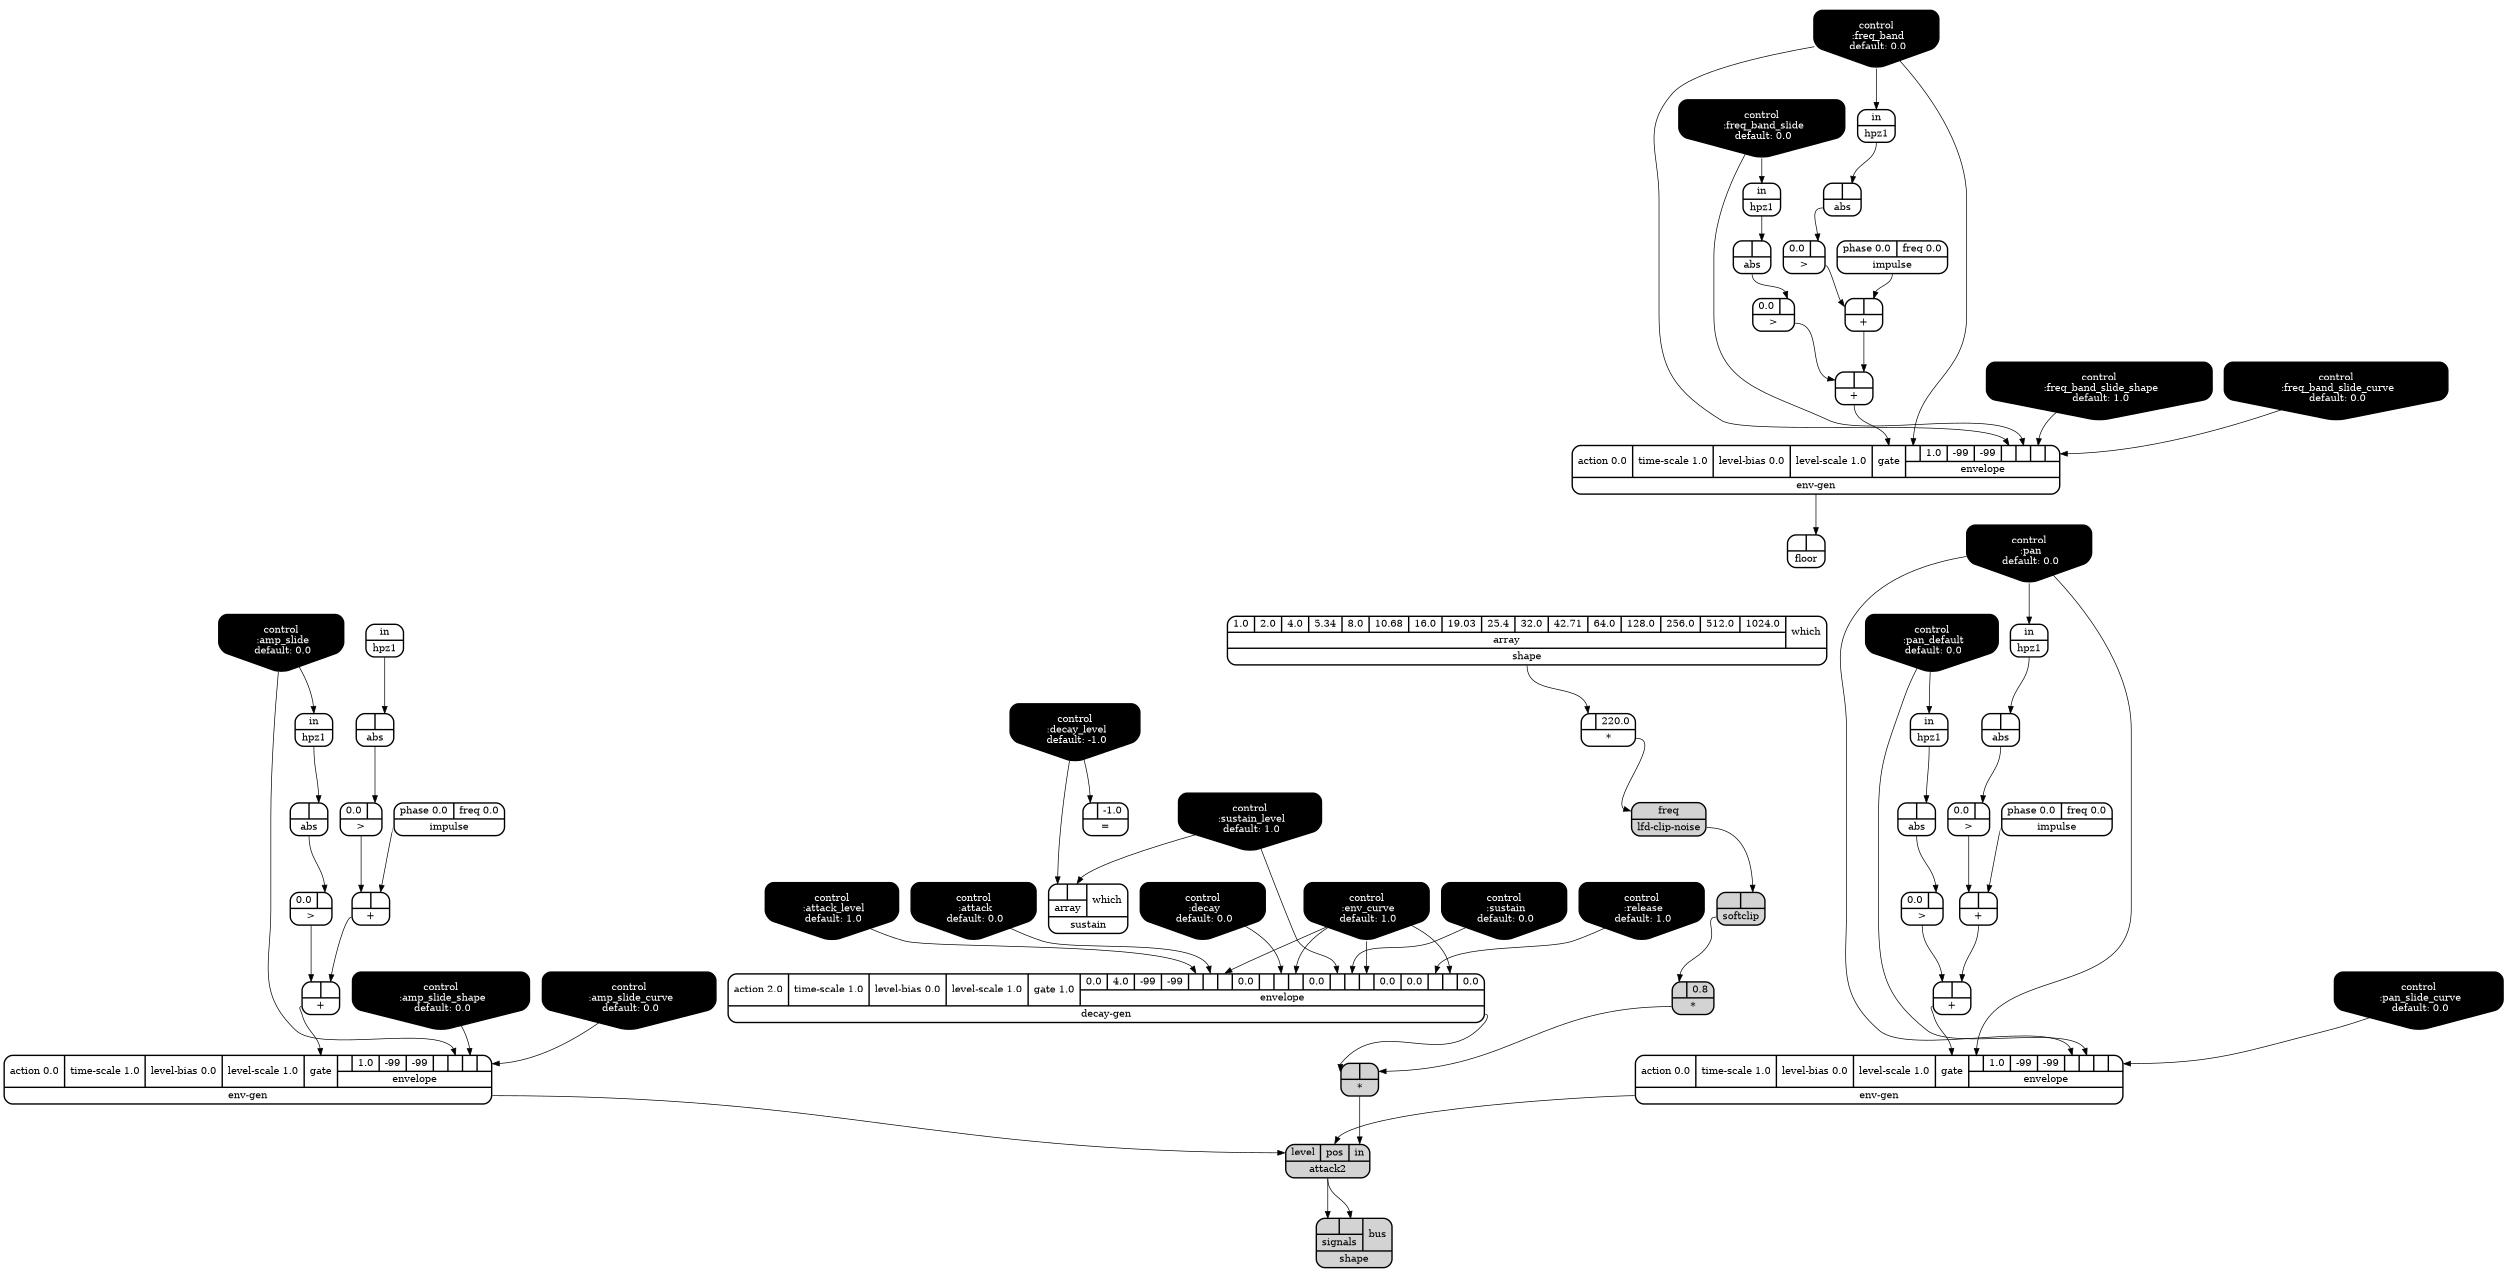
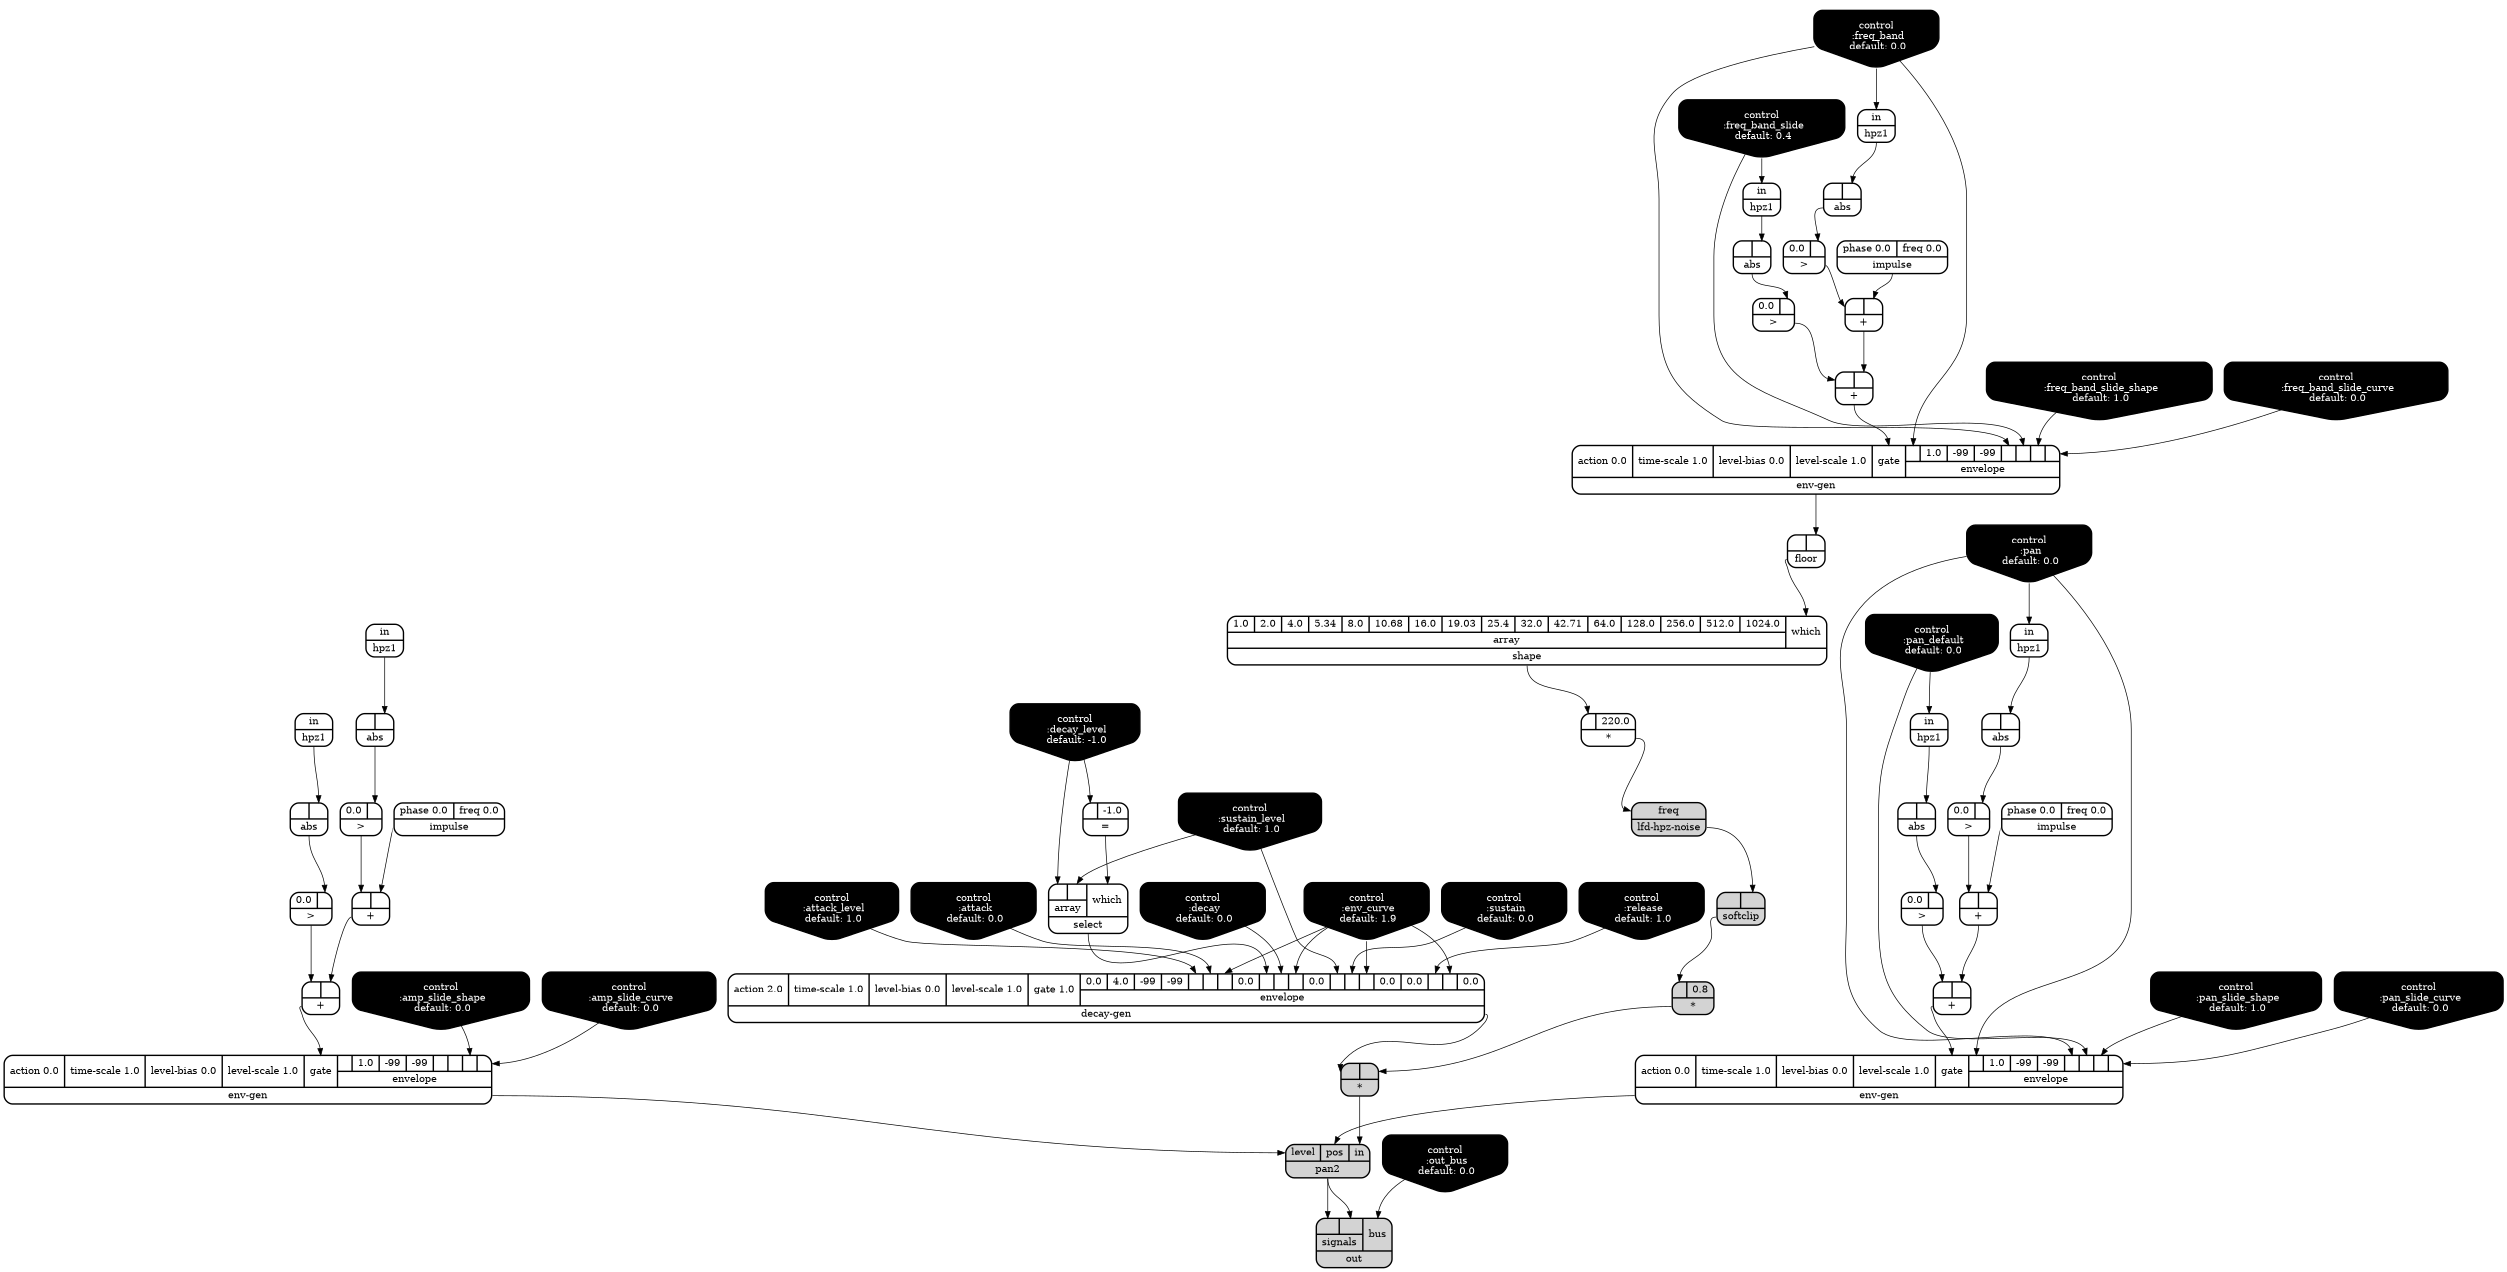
(1762, 126) -> (1762, 126)
none -> (1794, 584)
(281, 641) -> none
(1669, 827) -> (1669, 827)
none -> (1106, 856)
(1367, 909) -> (1367, 909)
(1088, 925) -> (1088, 925)
none -> (1194, 950)
none -> (2236, 998)
none -> (1445, 1161)
(1328, 1169) -> (1328, 1169)
(1354, 1259) -> (1354, 1259)
